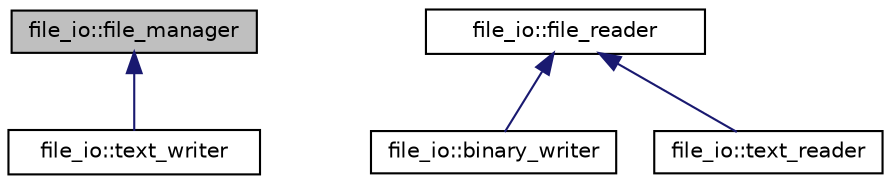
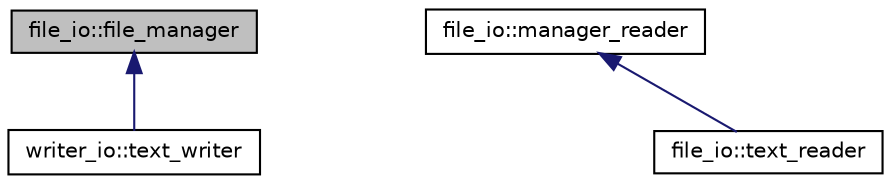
(565, 32) -> (565, 32)
(134, 152) -> (134, 152)
(494, 152) -> none
